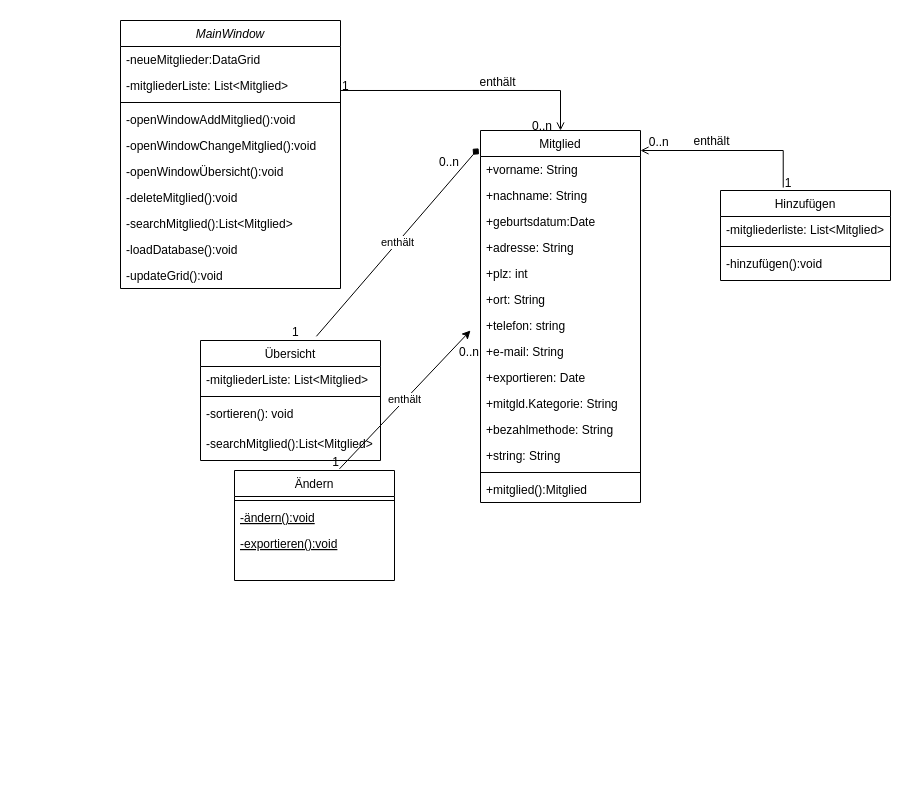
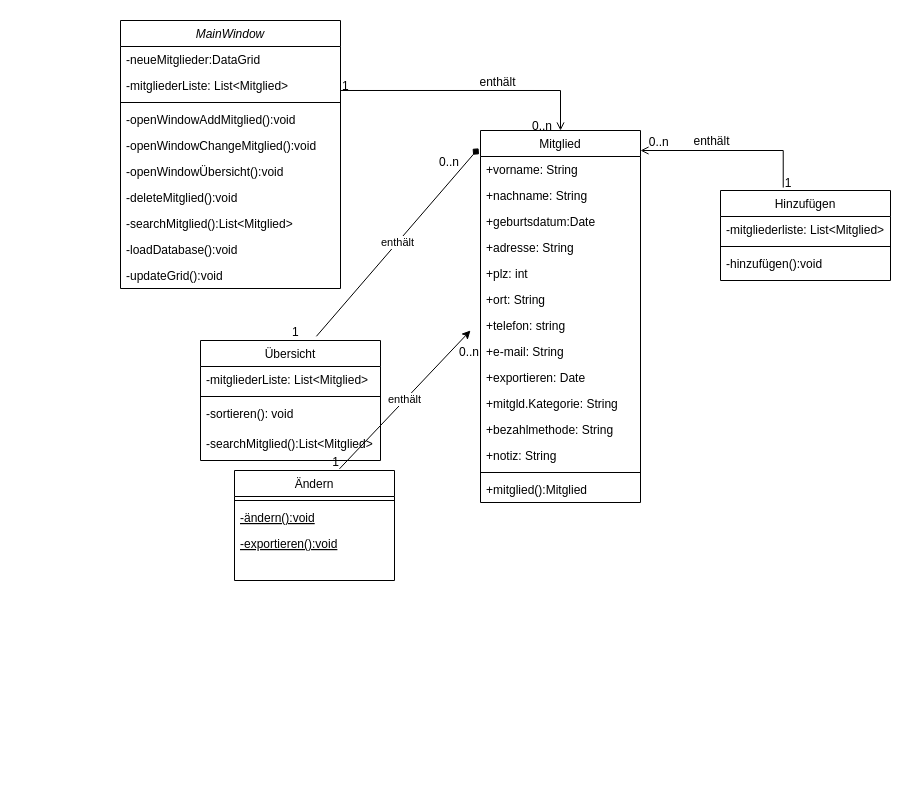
(530, 456) -> (527, 456)
